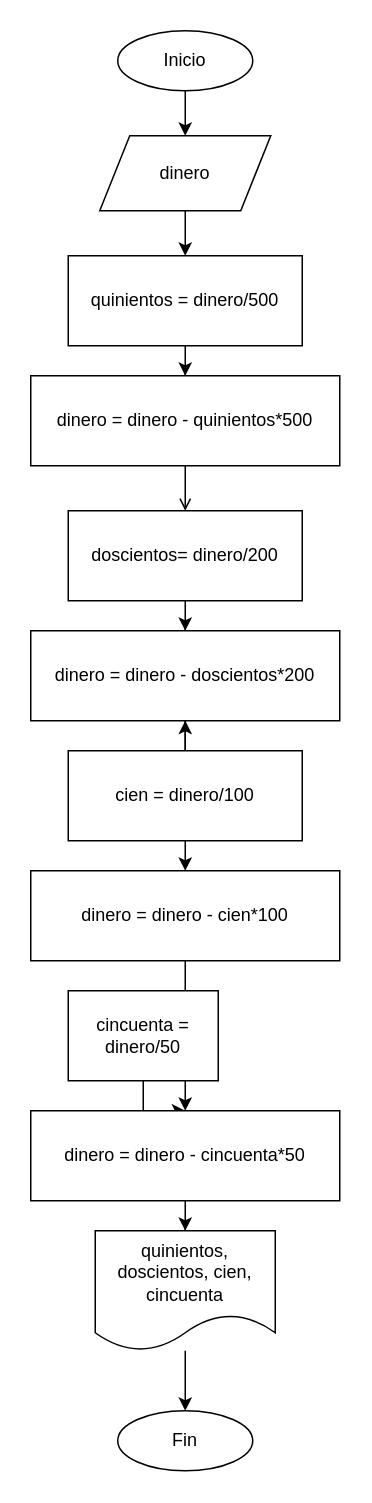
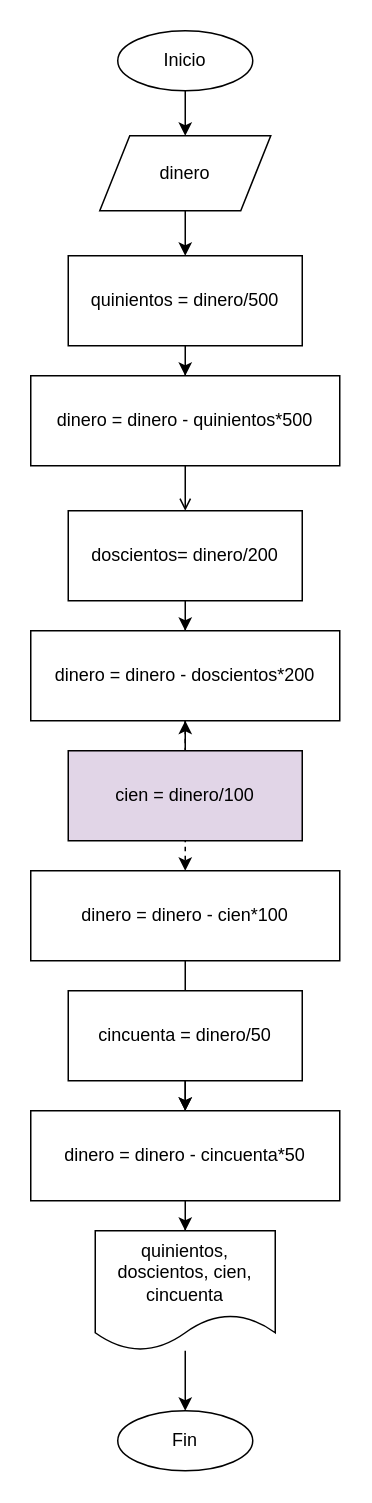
(185, 796) -> (185, 796)
(185, 848) -> (185, 848)
(143, 1036) -> (185, 1036)
